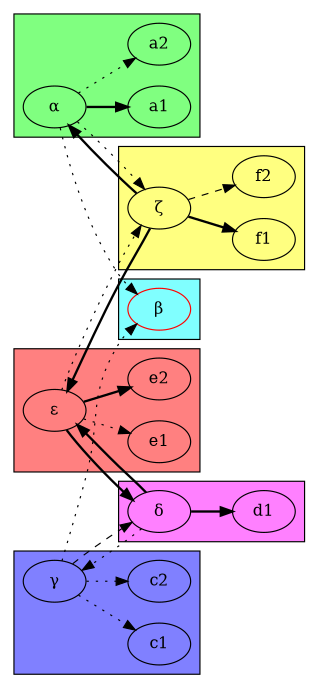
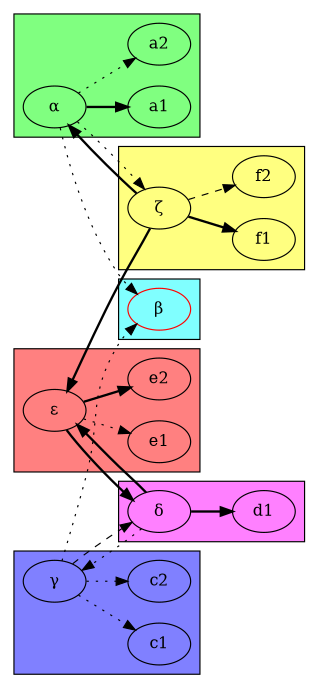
(95, 311) -> none
